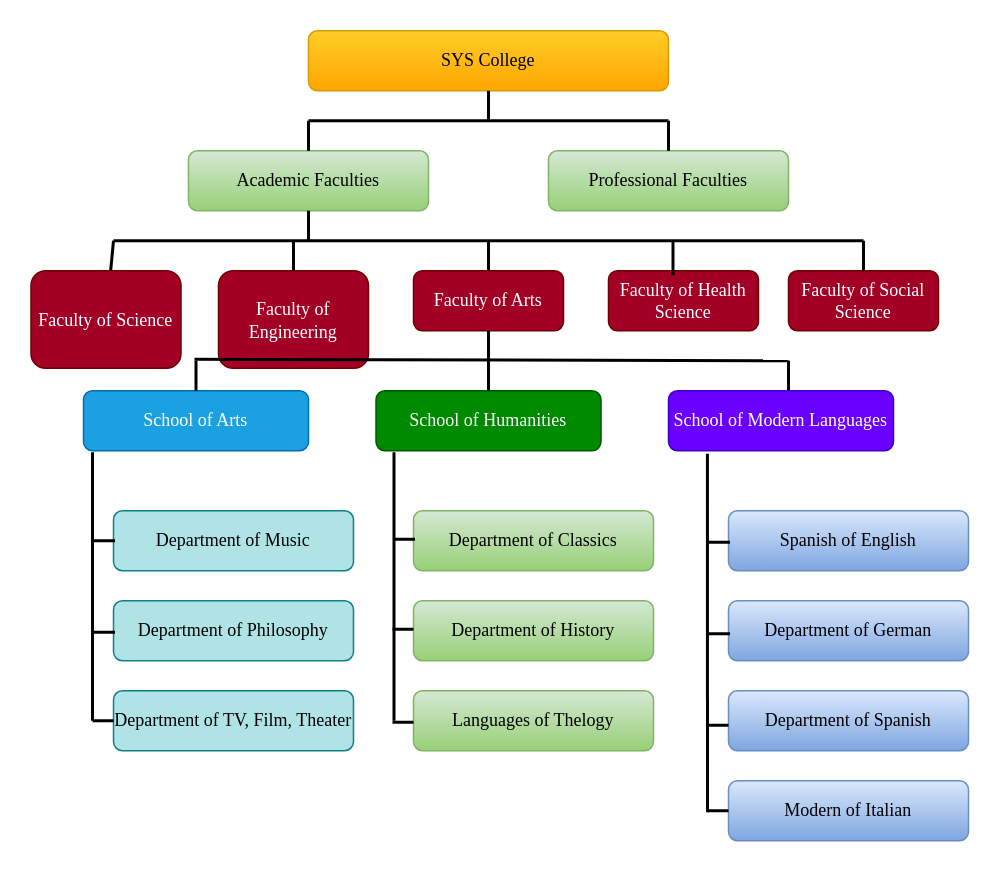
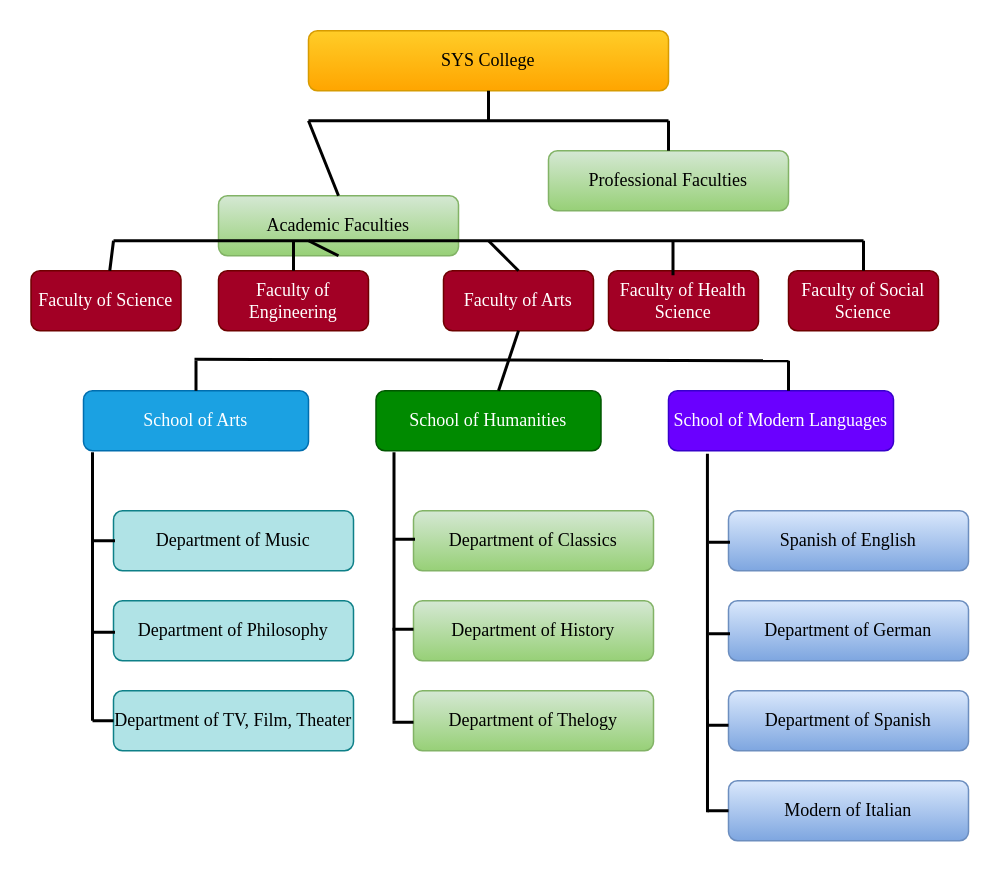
(308, 181) -> (338, 226)
(488, 301) -> (518, 301)
(106, 320) -> (106, 301)
(293, 320) -> (293, 301)
(533, 721) -> (533, 721)
